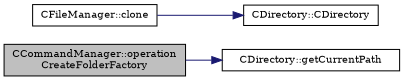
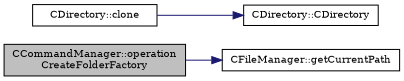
(95, 15) -> (95, 15)
(311, 60) -> (311, 60)
